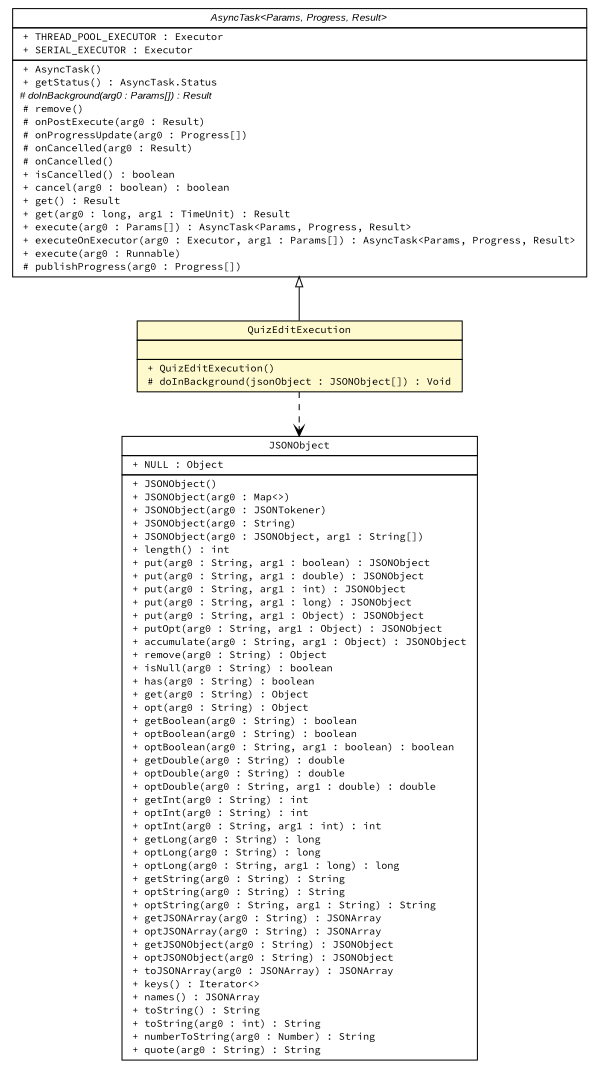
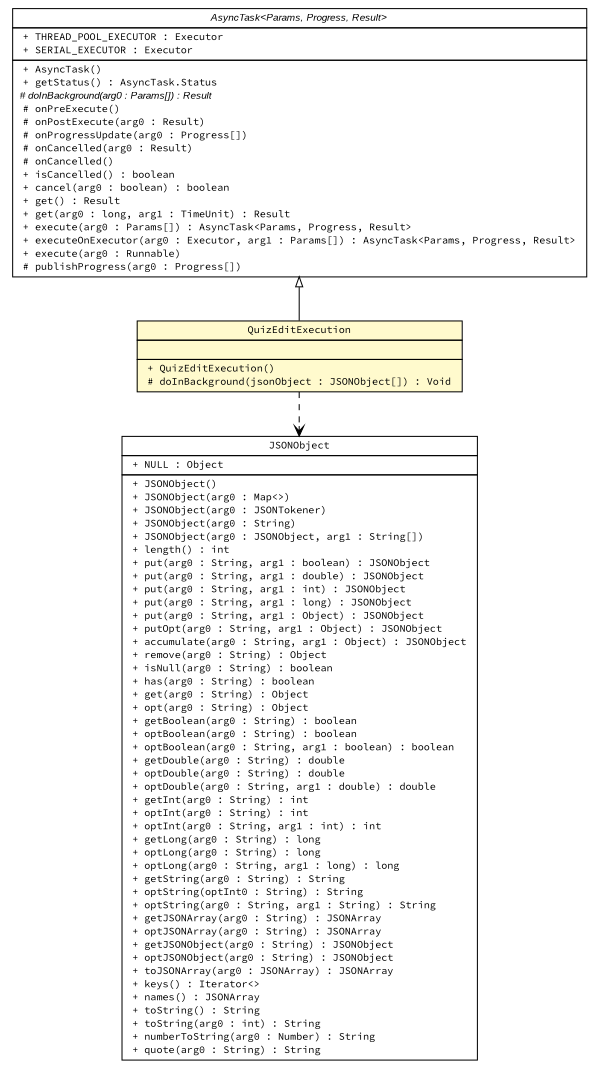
(54, 109) -> (72, 109)
(239, 892) -> (248, 892)
